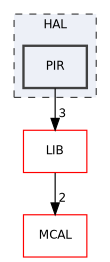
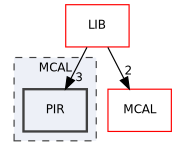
(55, 25) -> (55, 69)
(55, 105) -> (78, 65)
